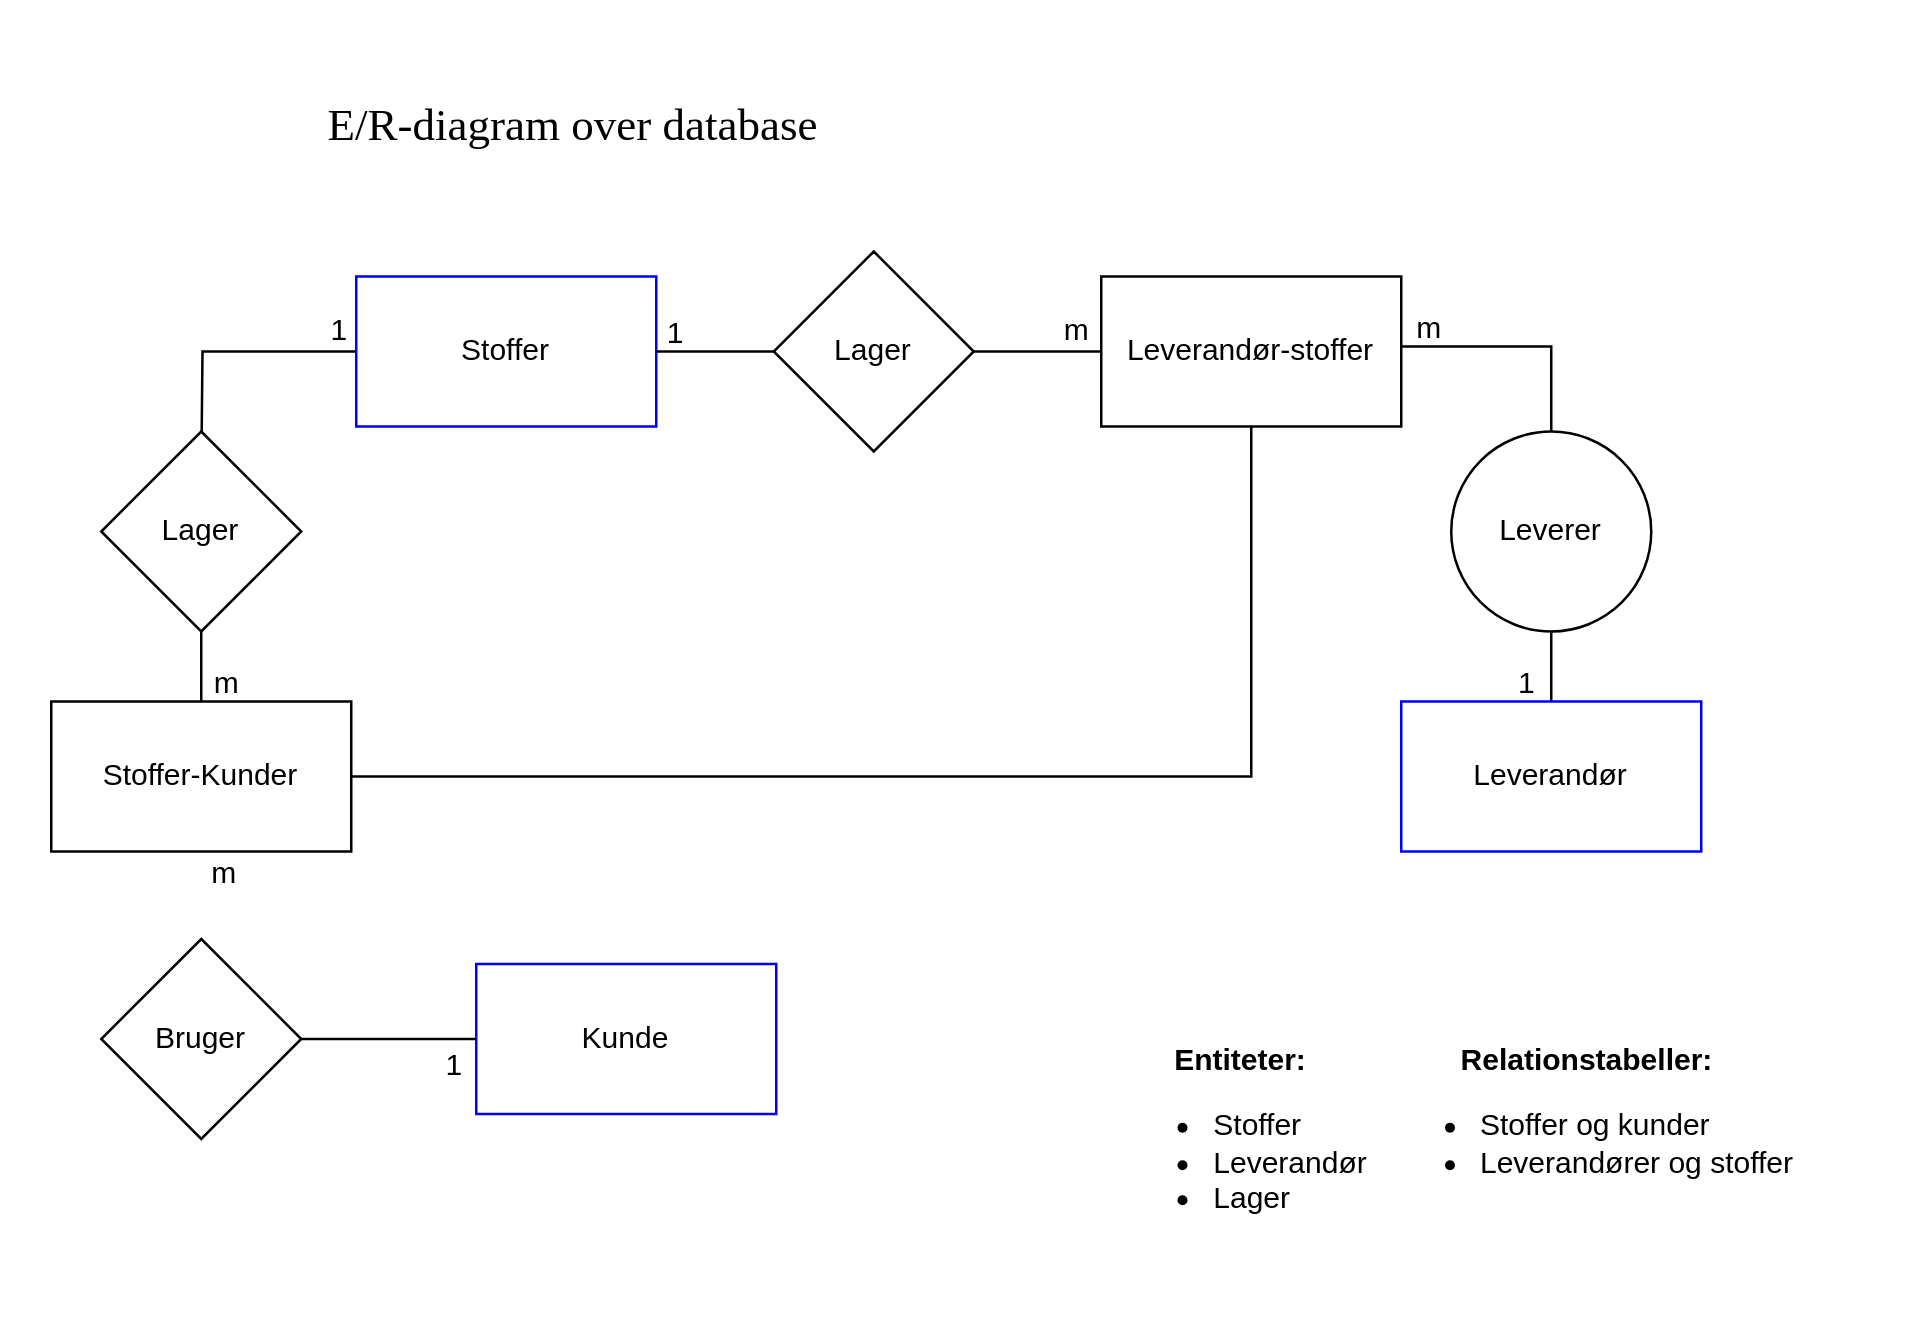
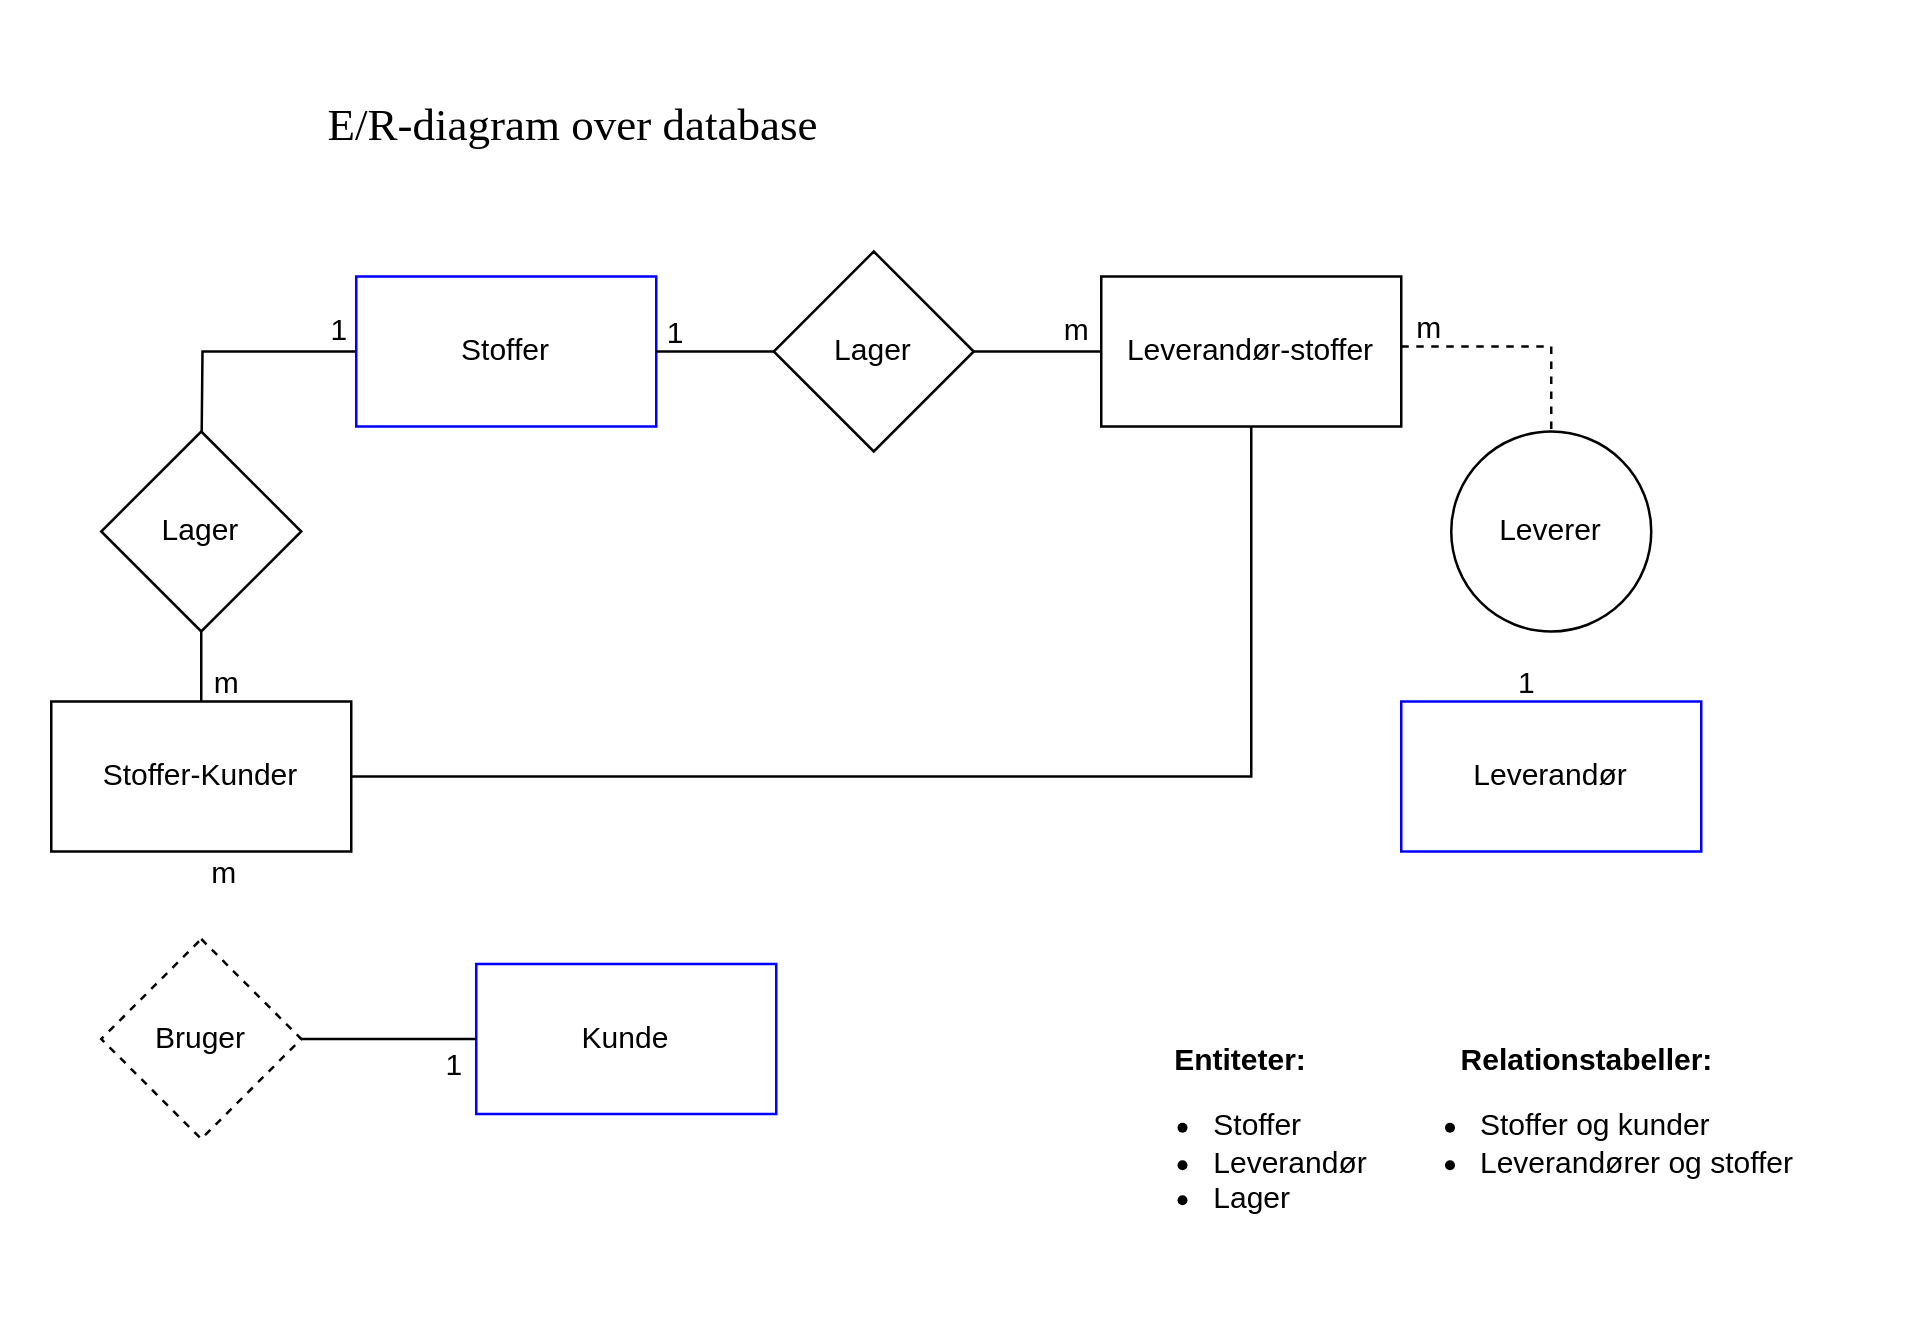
(1521, 346) -> (1521, 346)
(1551, 666) -> none
(201, 1039) -> (201, 1039)
